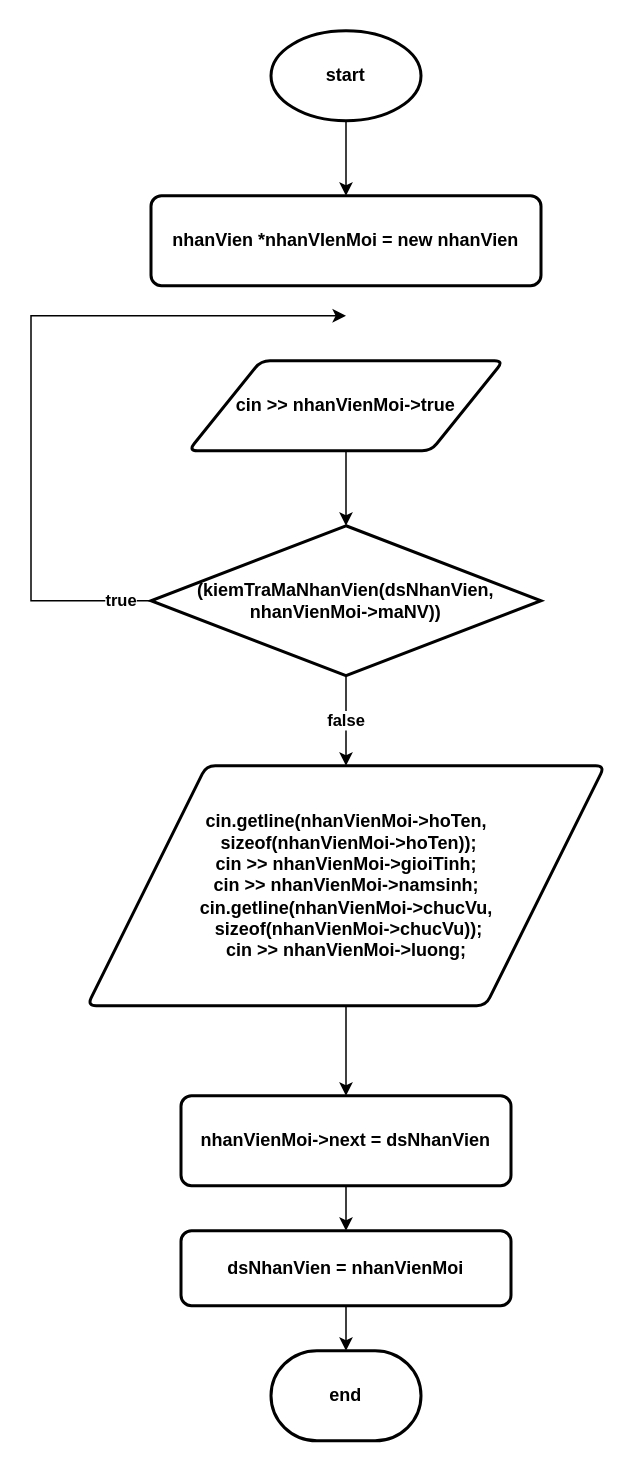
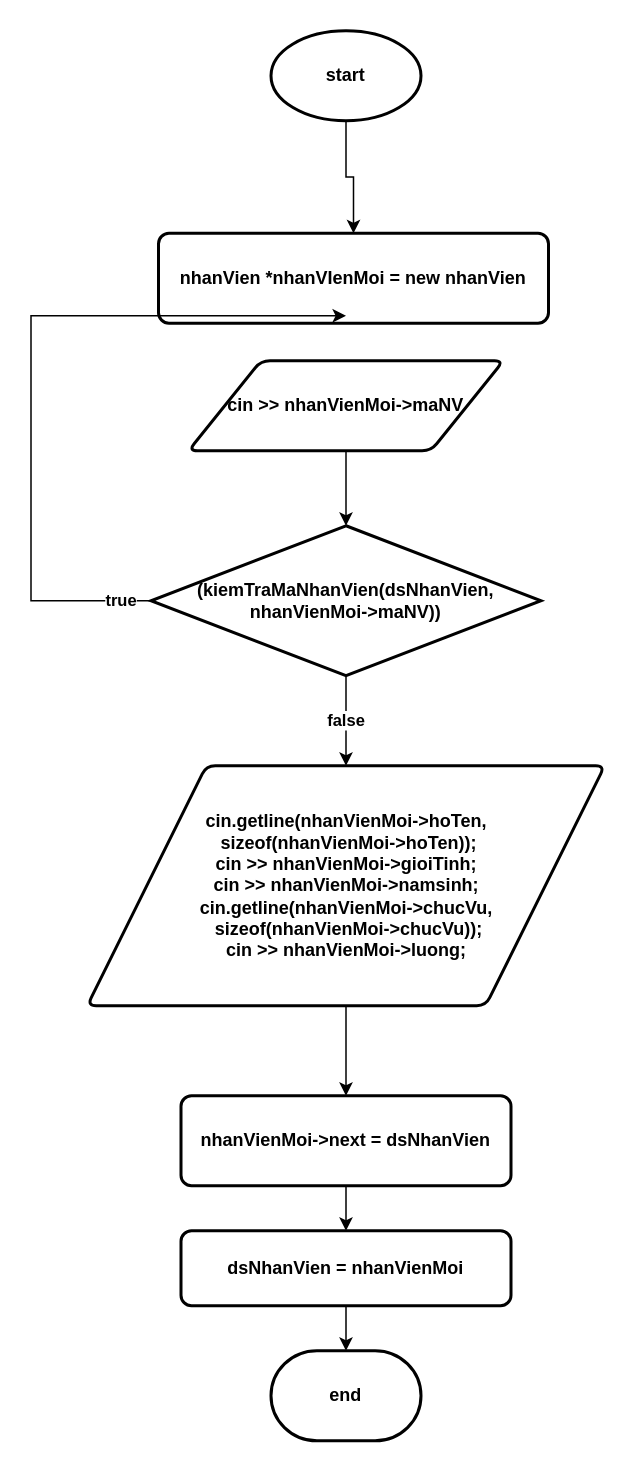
(346, 241) -> (353, 278)
(346, 406) -> (346, 406)
